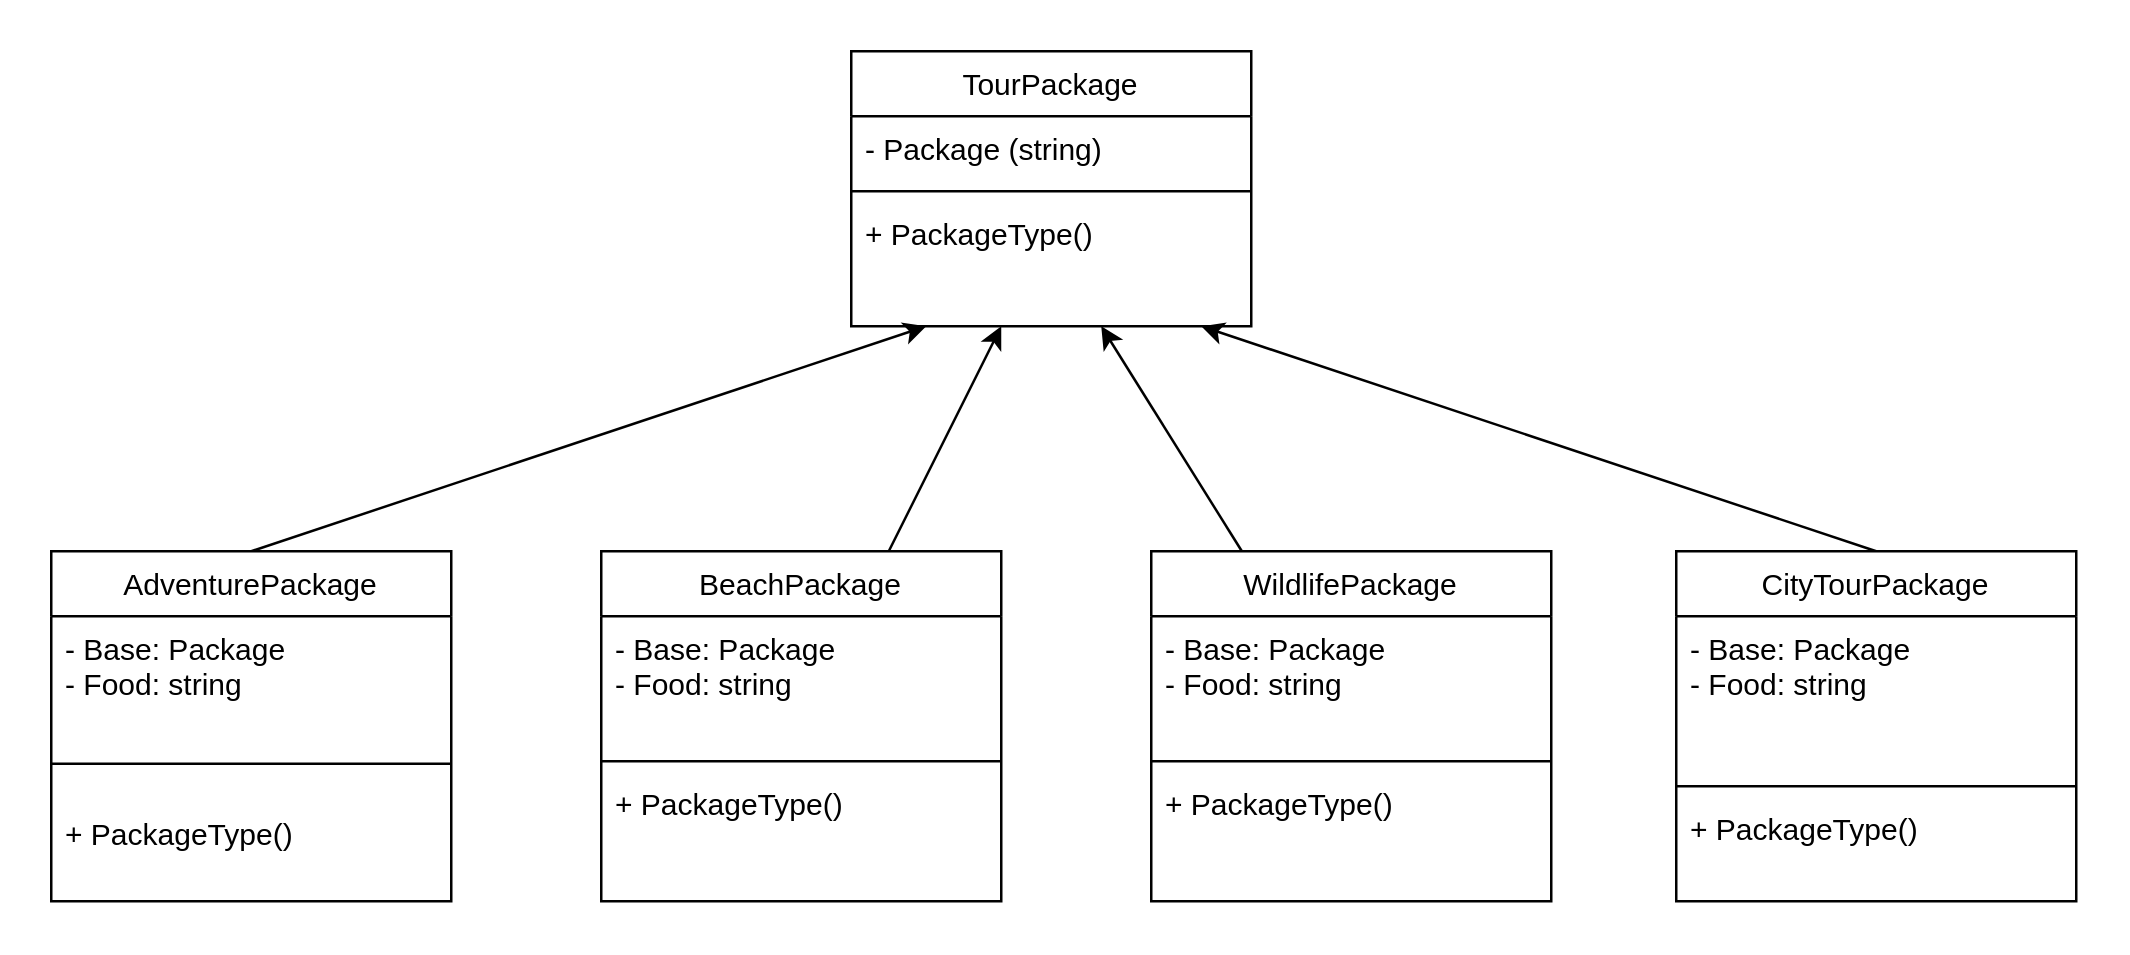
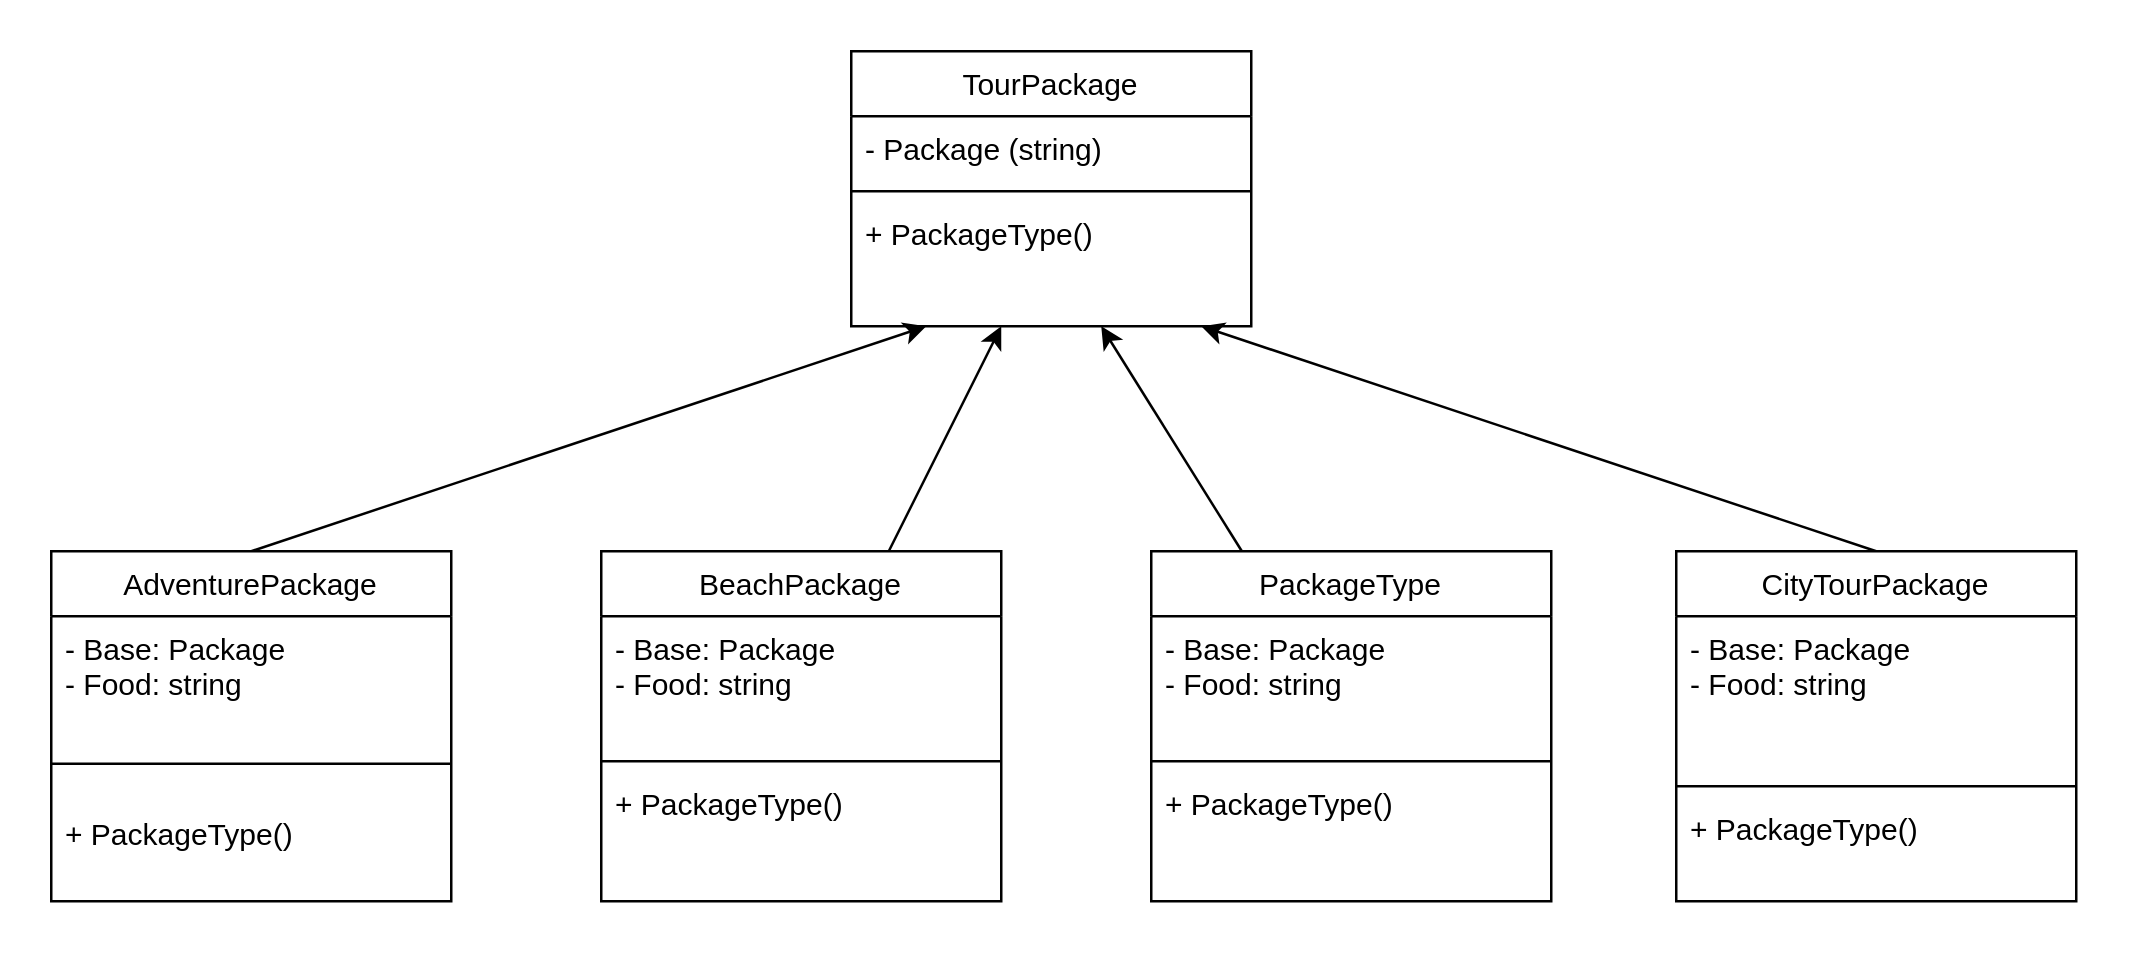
(1350, 585) -> (1350, 585)
